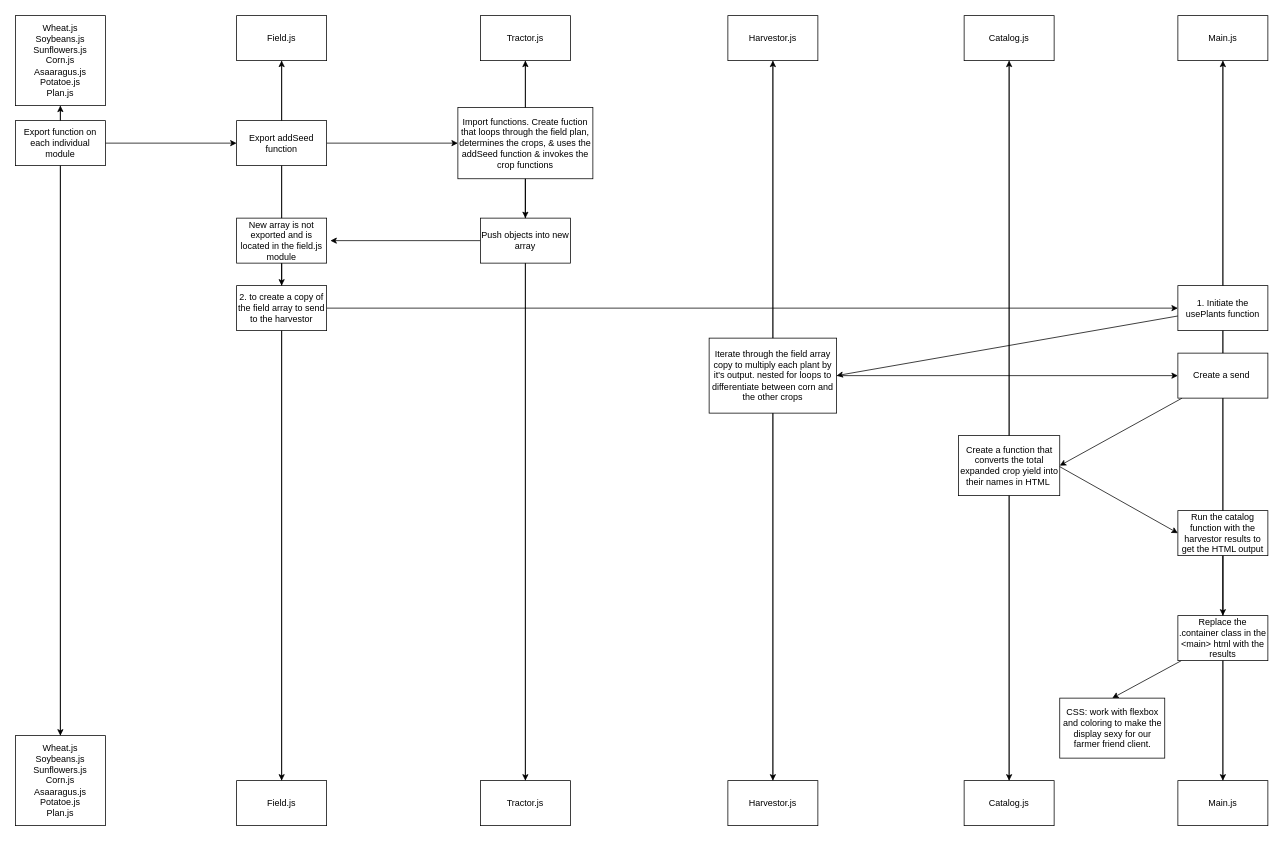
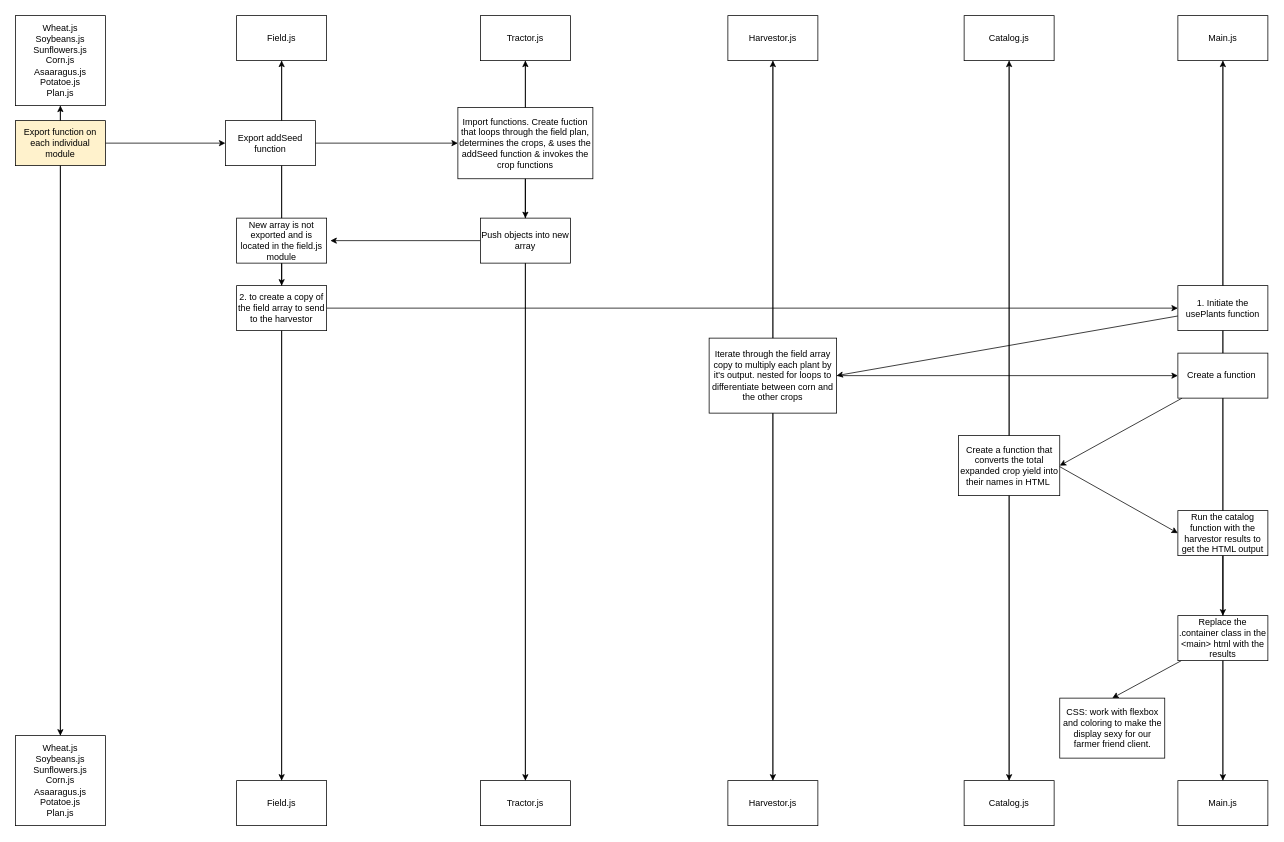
(60, 143) -> (60, 143)
(282, 143) -> (270, 143)
(1223, 375) -> (1223, 375)
